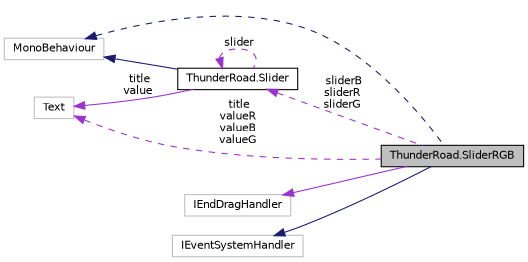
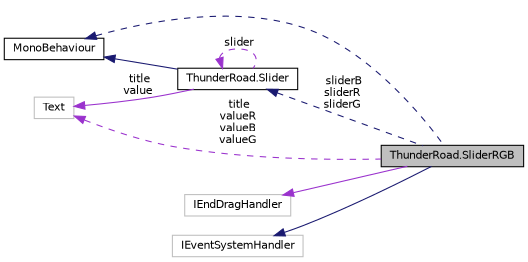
(54, 49) -> (54, 49)
(350, 119) -> (350, 119)
